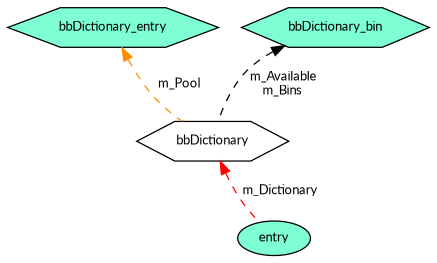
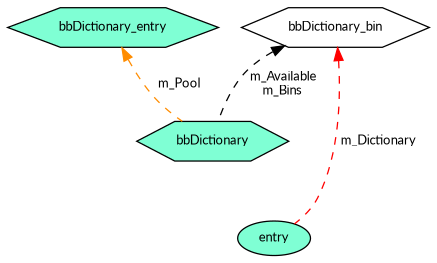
(335, 27) -> (335, 27)
(213, 141) -> (213, 141)
(240, 199) -> (334, 148)
